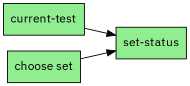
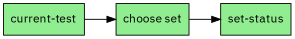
(96, 31) -> (96, 19)
